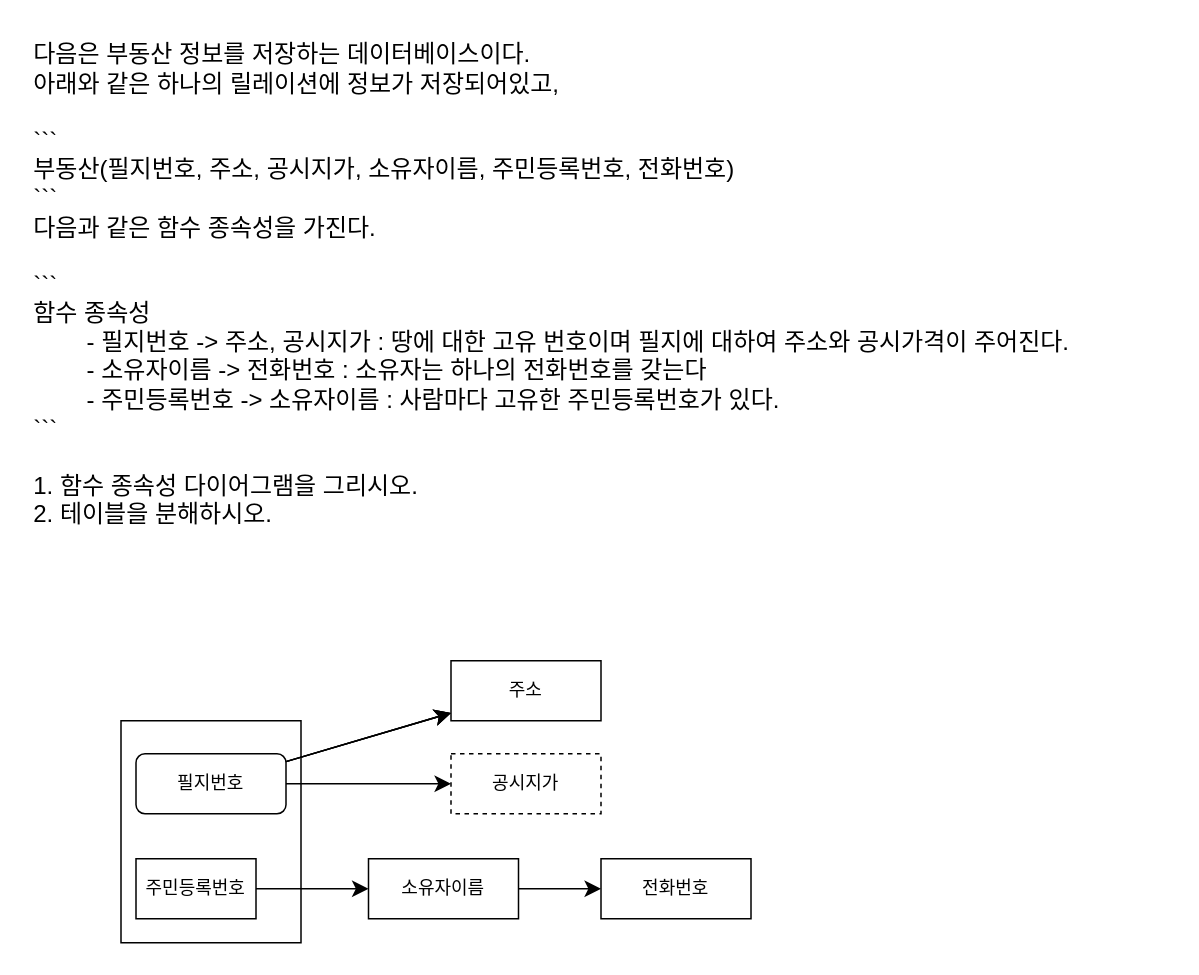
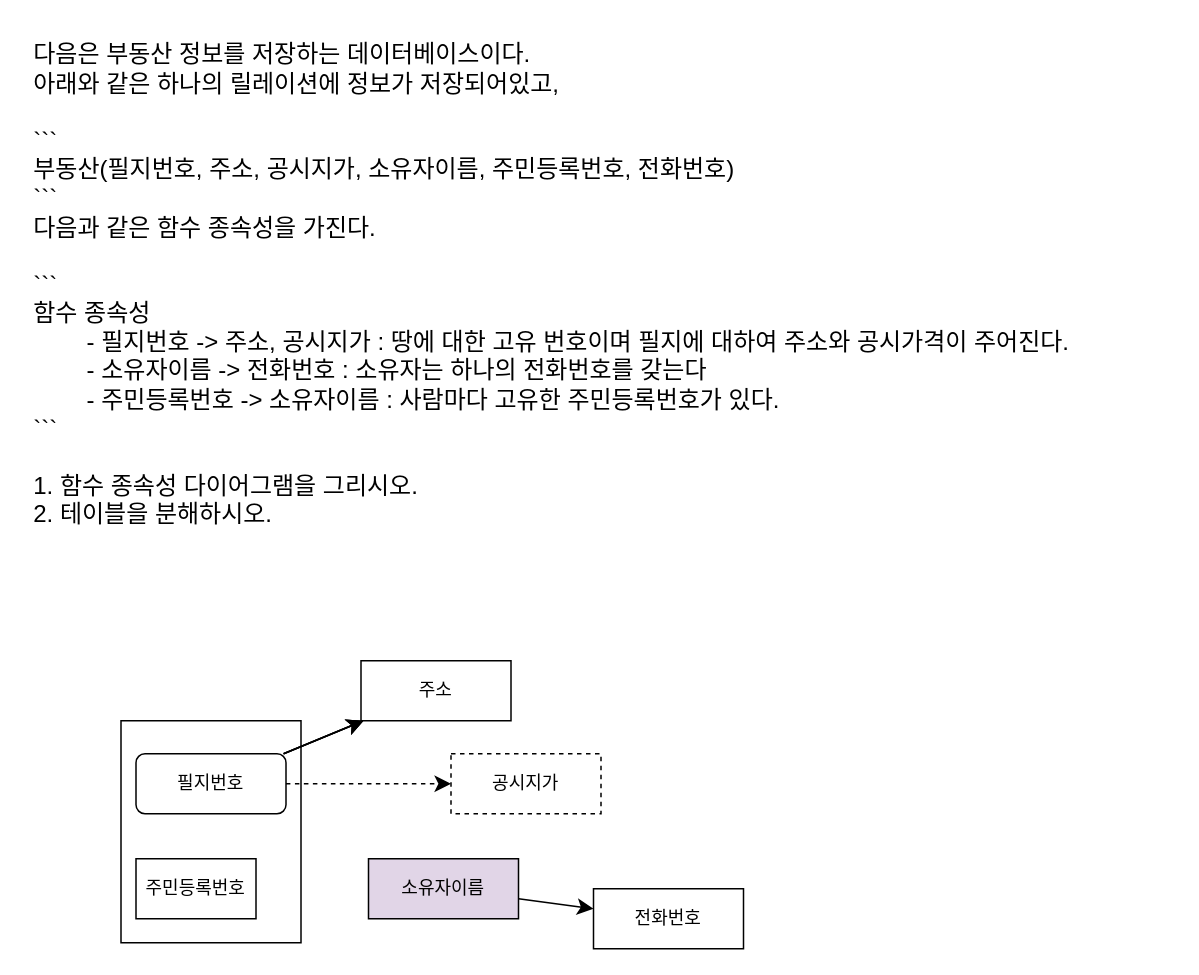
(526, 691) -> (436, 691)
(365, 784) -> (365, 784)
(306, 889) -> none
(443, 889) -> (443, 889)
(676, 889) -> (668, 919)
